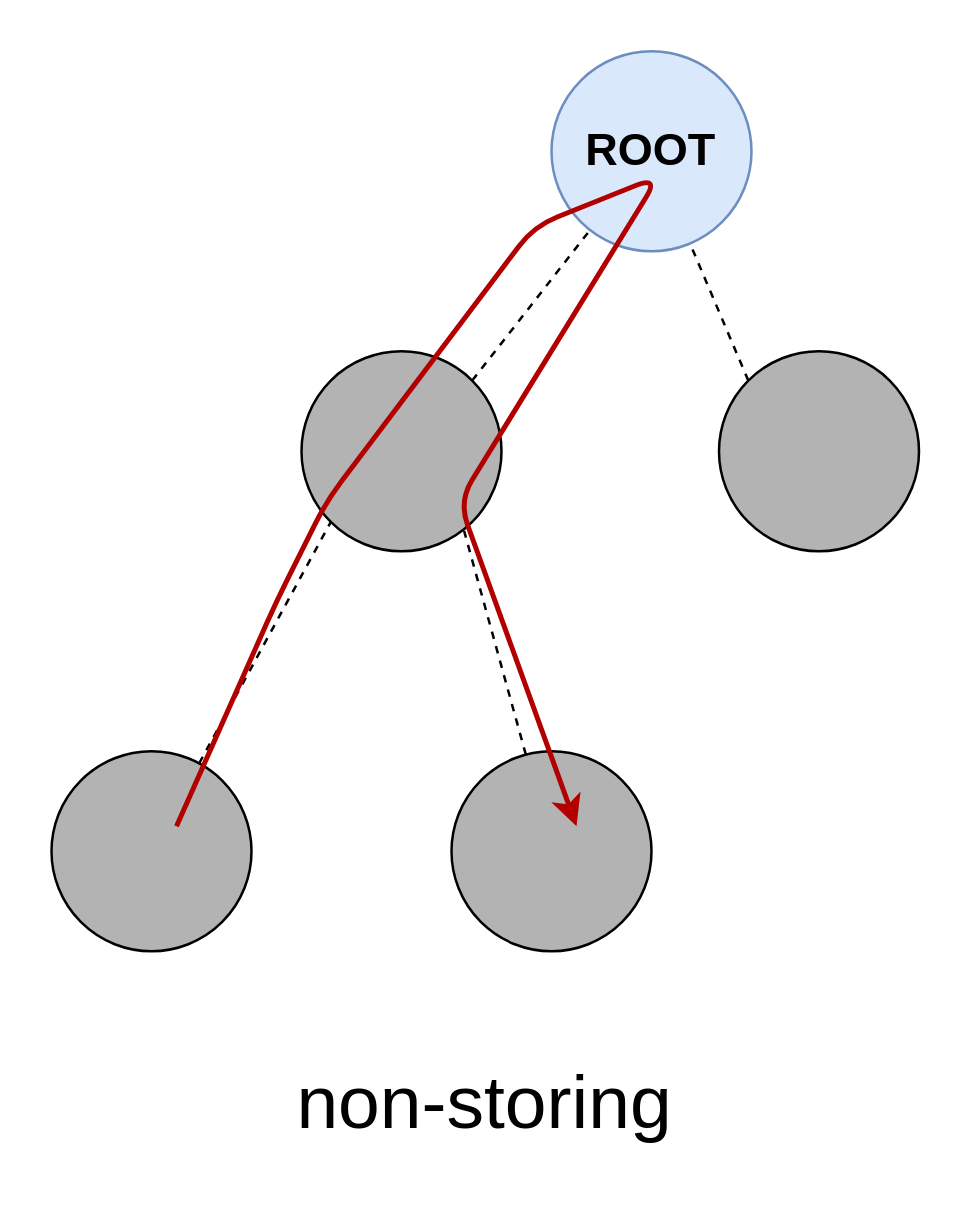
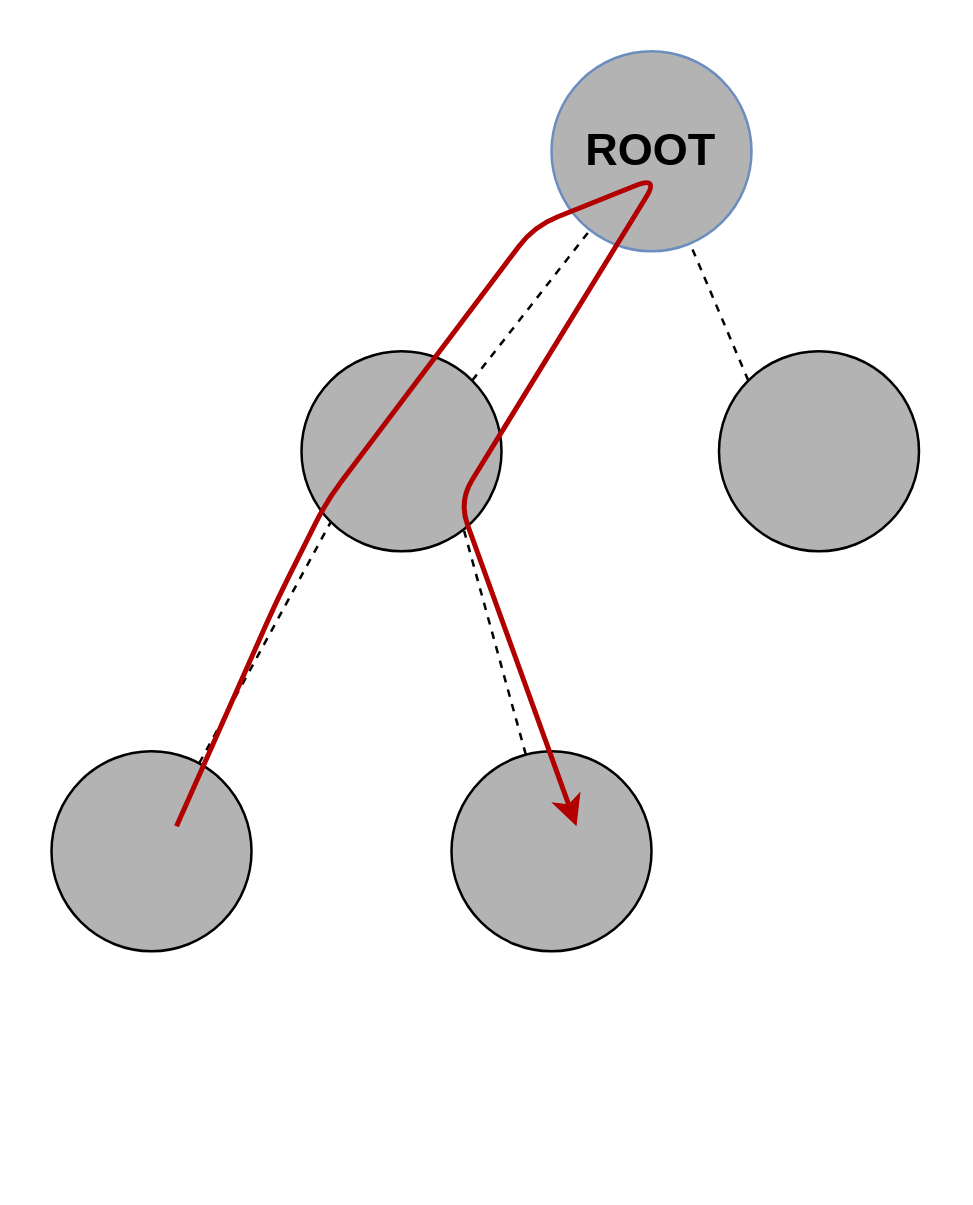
(651, 151) -> (651, 151)
(485, 1101) -> none
